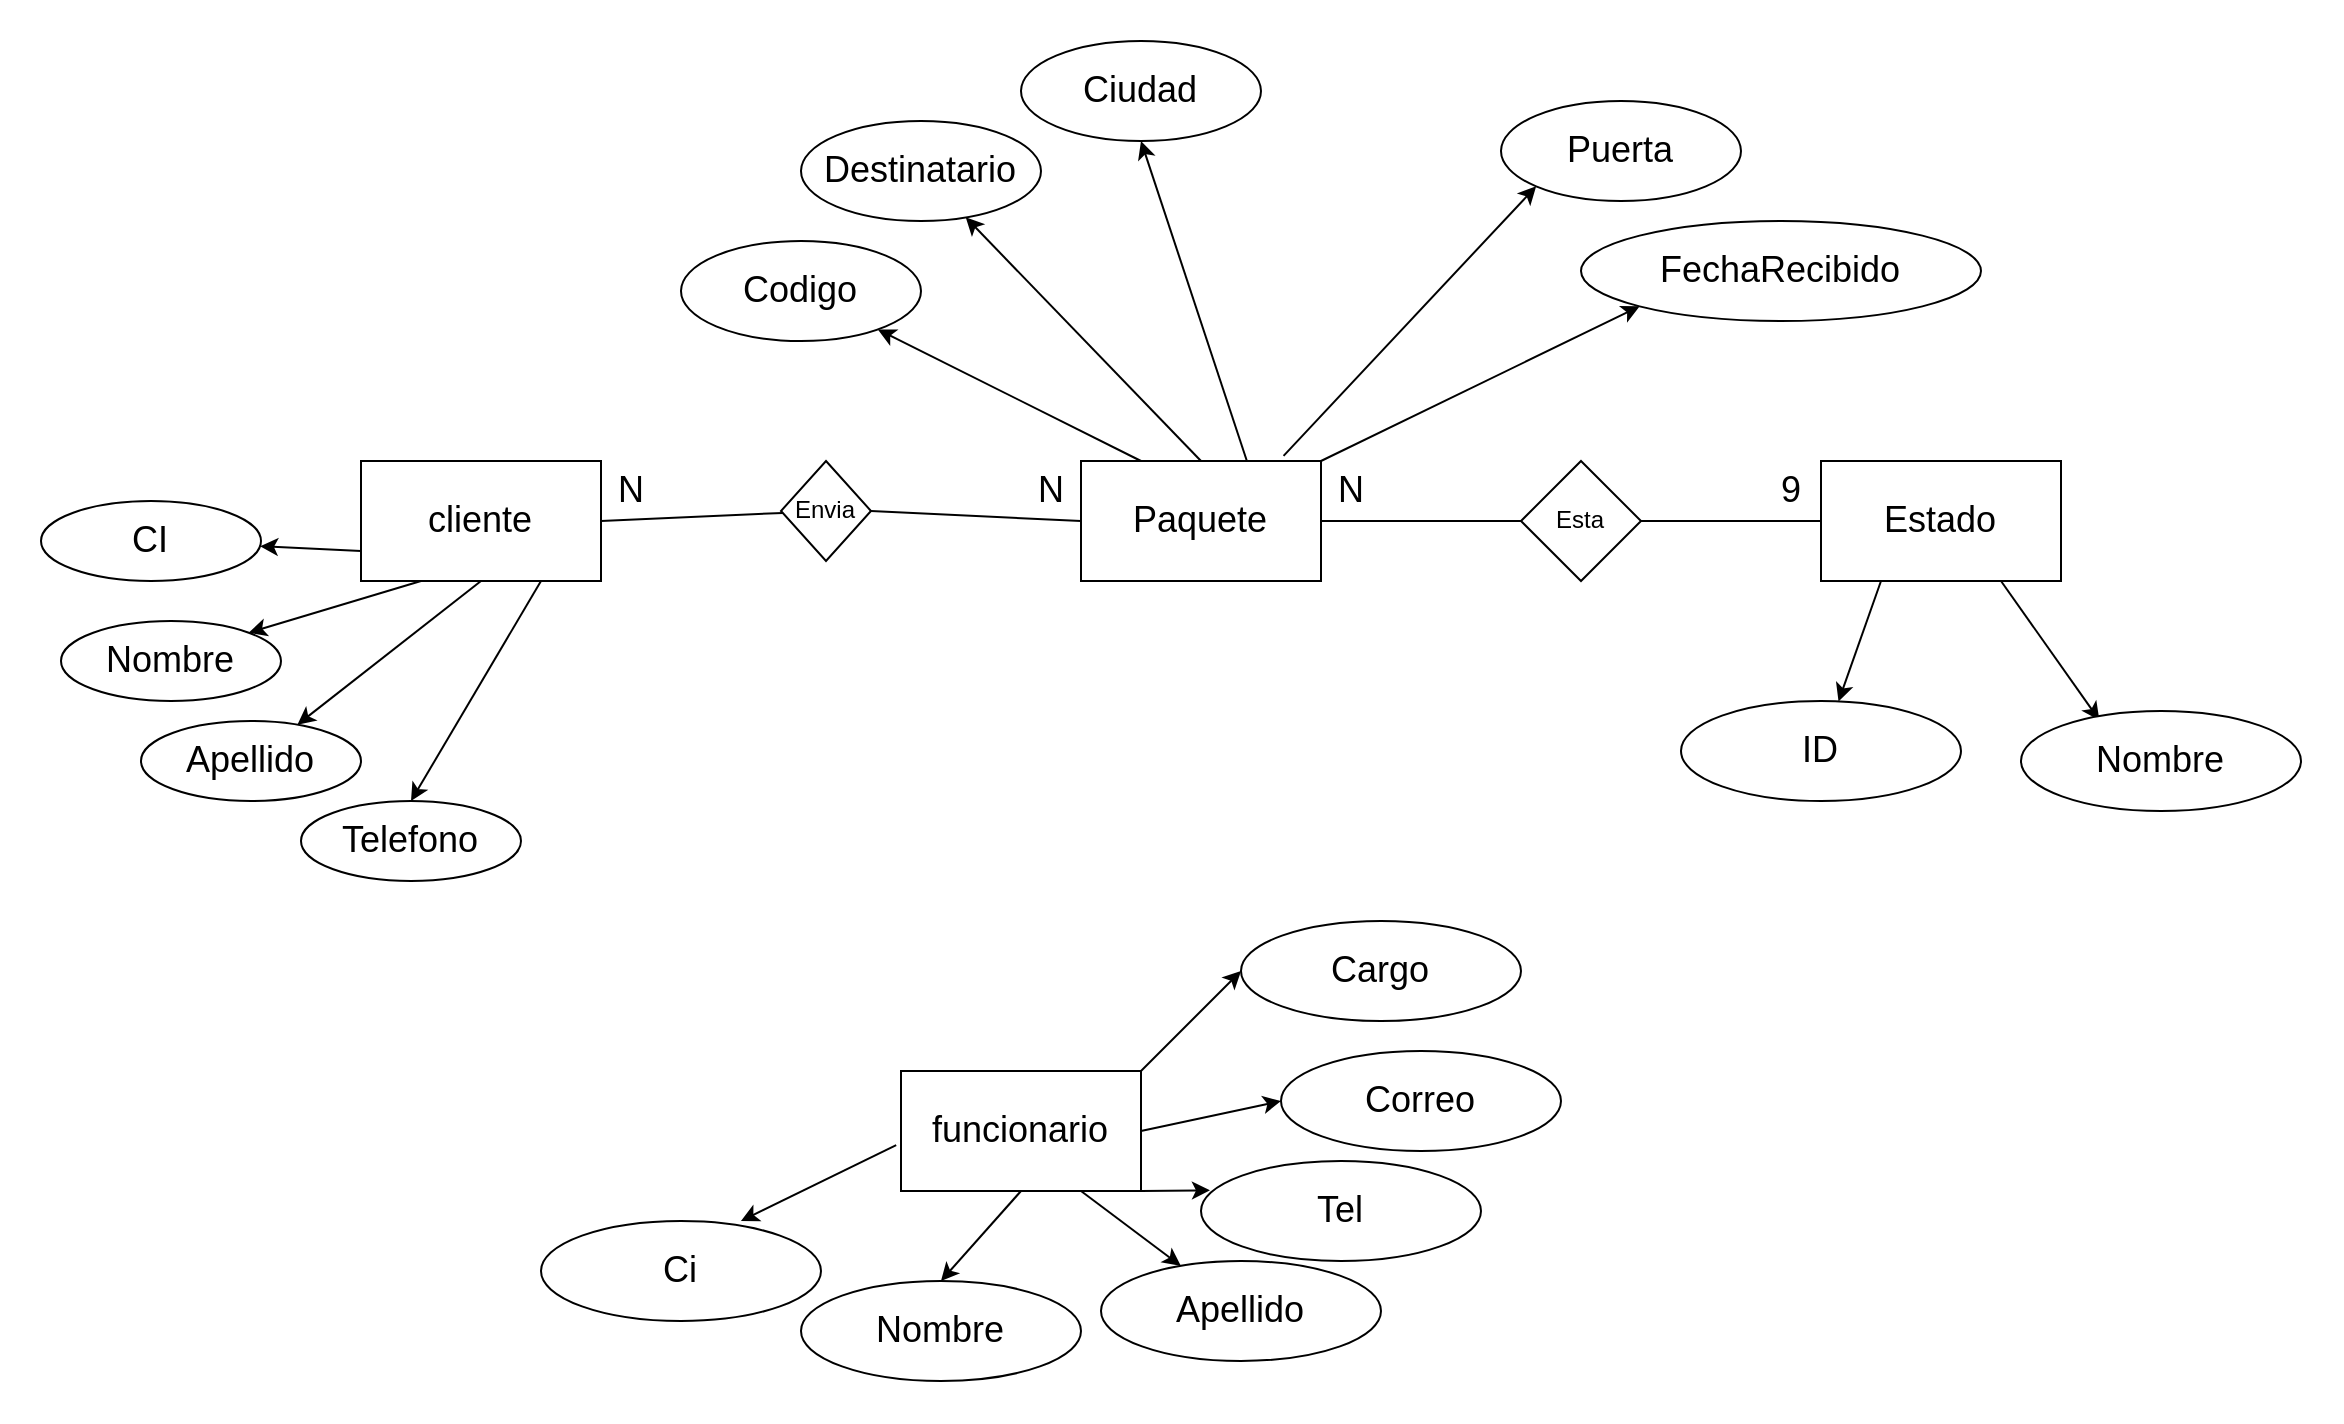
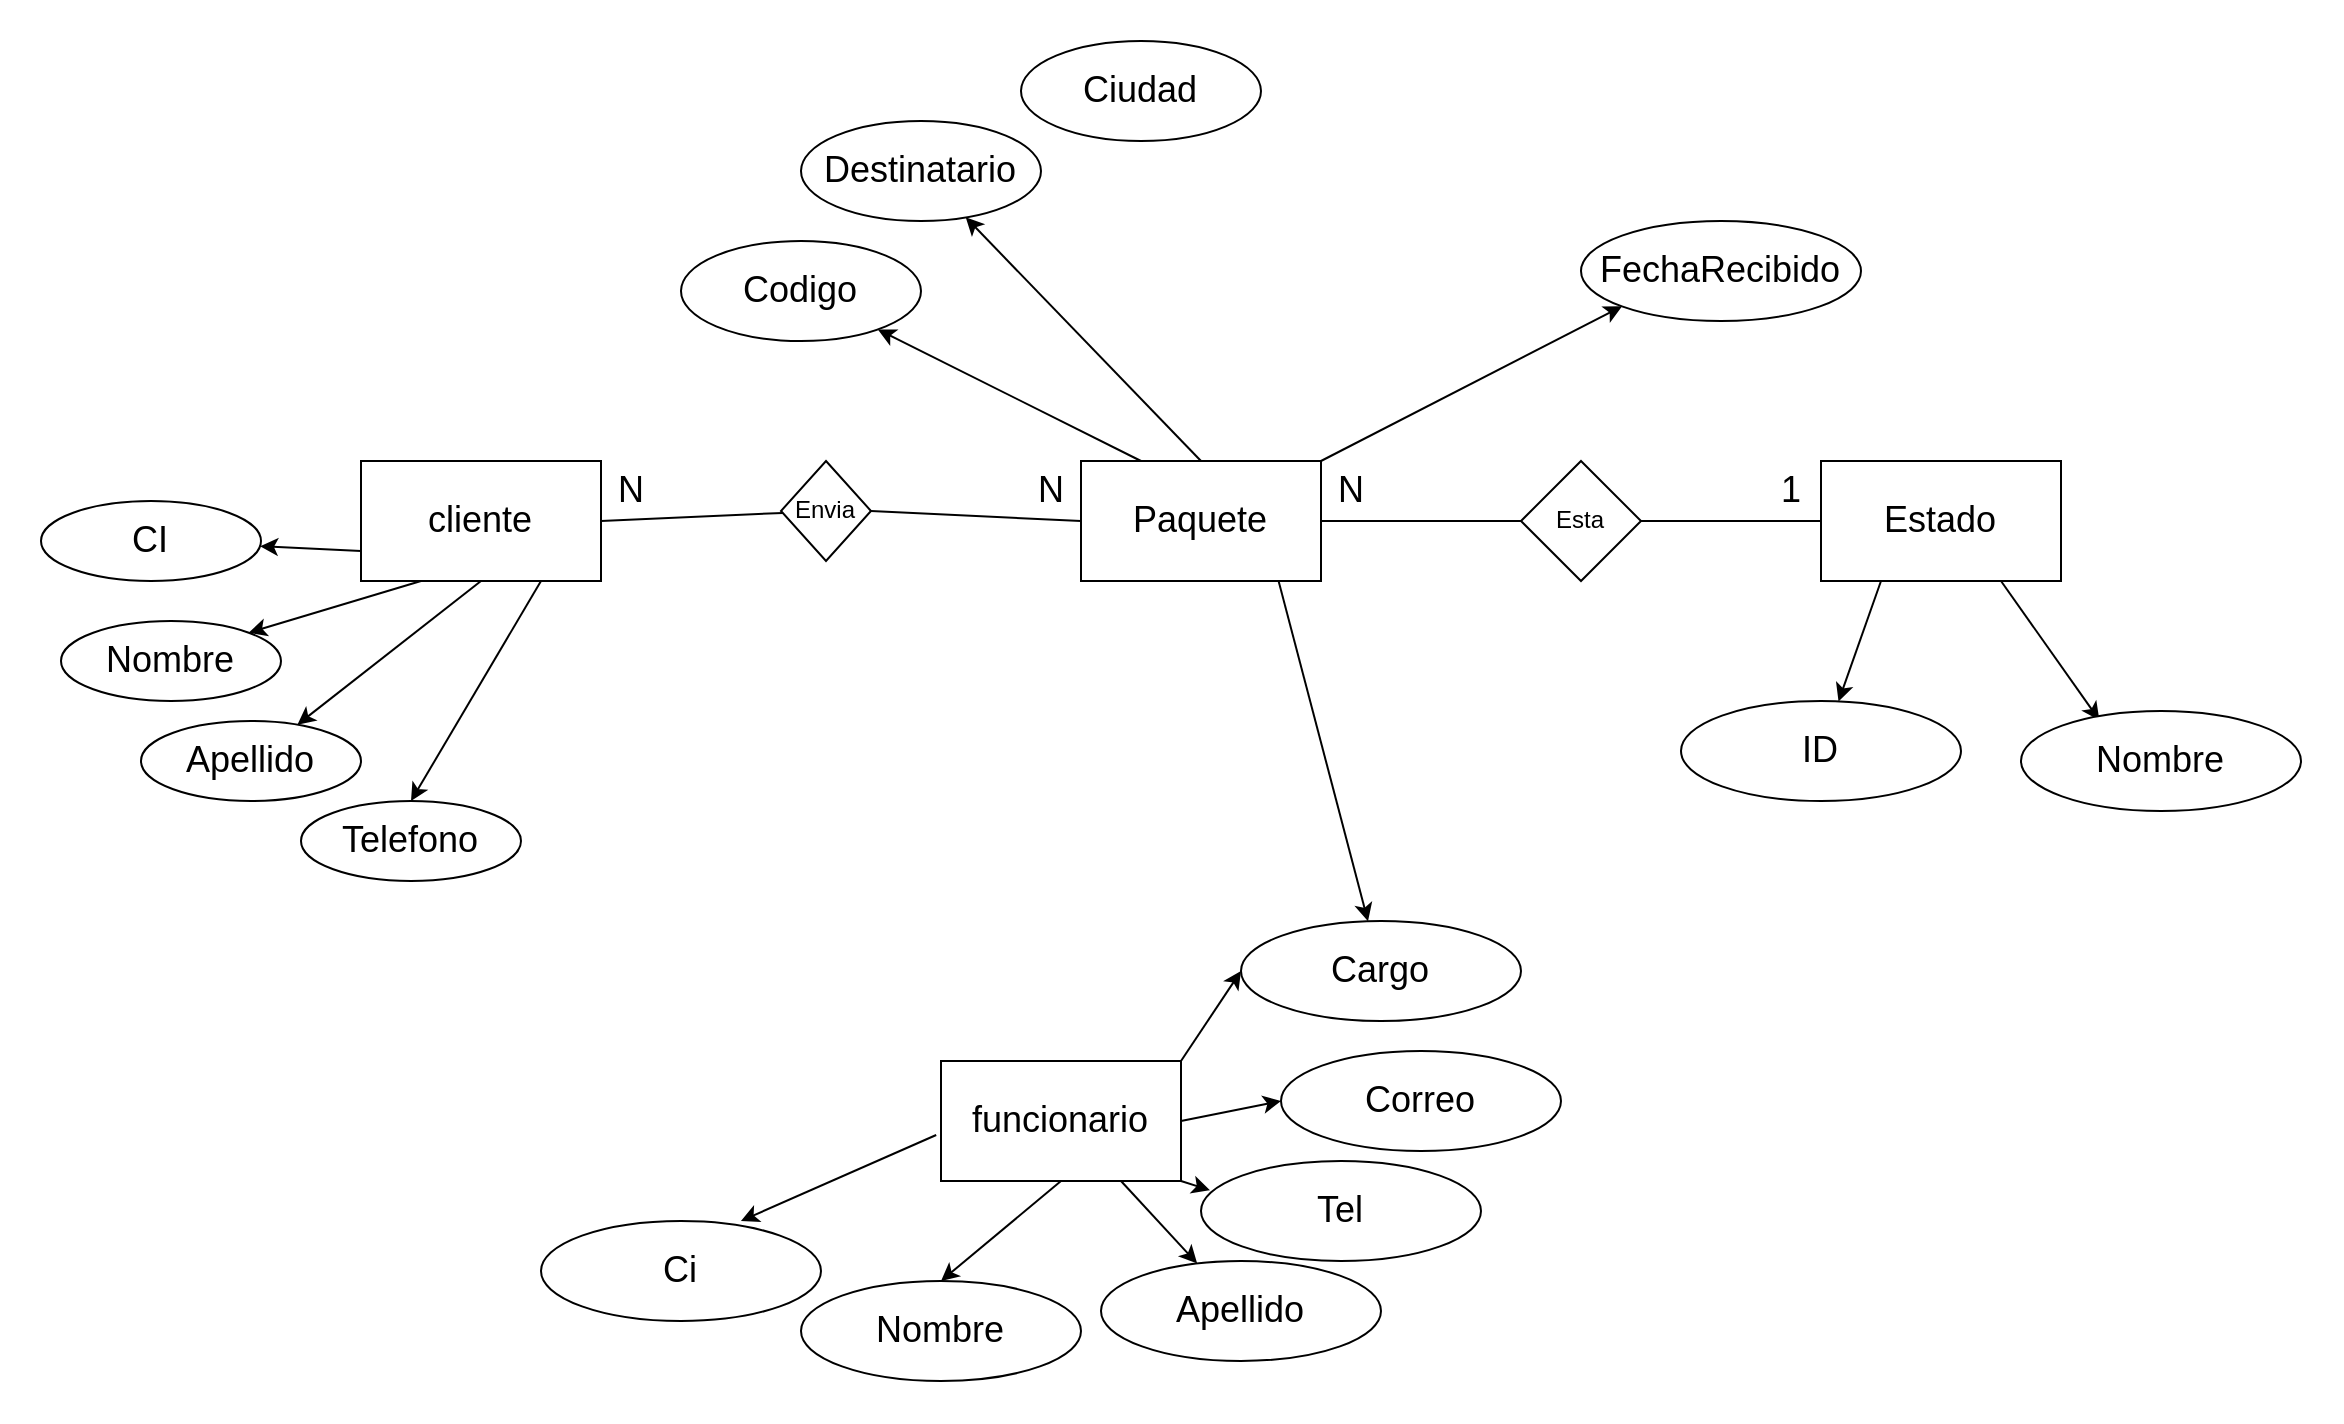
(1621, 151) -> none
(1781, 271) -> (1721, 271)
(1196, 307) -> (1322, 744)
(1406, 326) -> none
(1792, 491) -> (1792, 491)
(1021, 1131) -> (1061, 1121)
